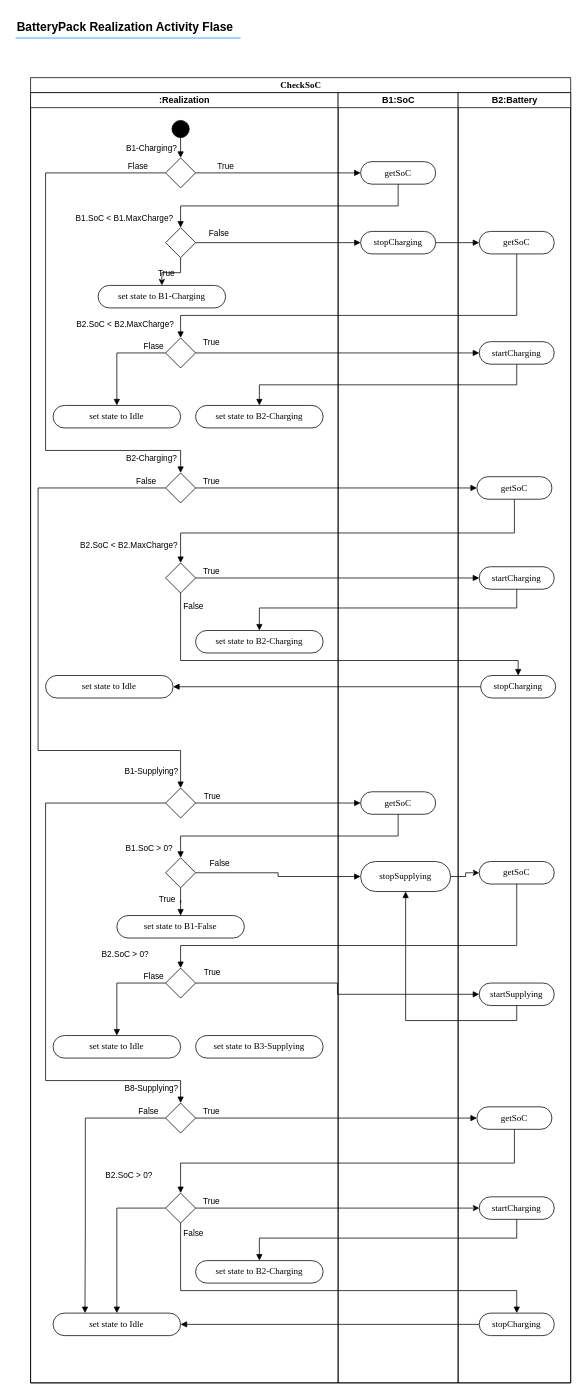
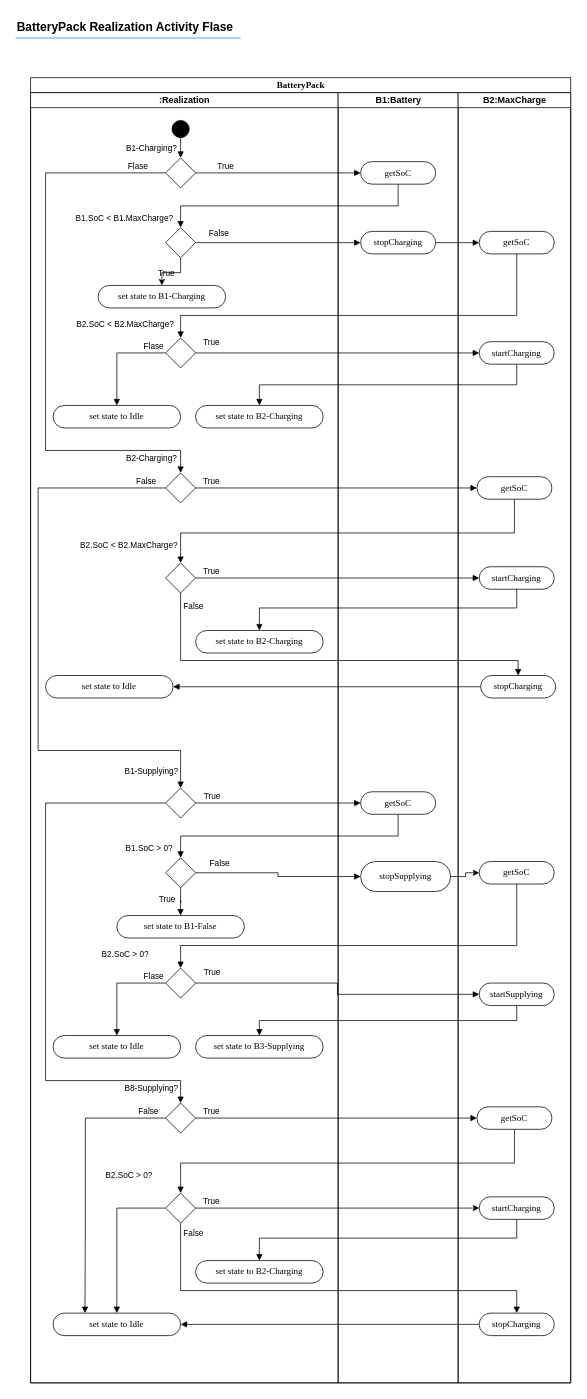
(301, 85) -> (301, 85)
(398, 100) -> (398, 100)
(515, 100) -> (515, 100)
(405, 960) -> (329, 1020)
